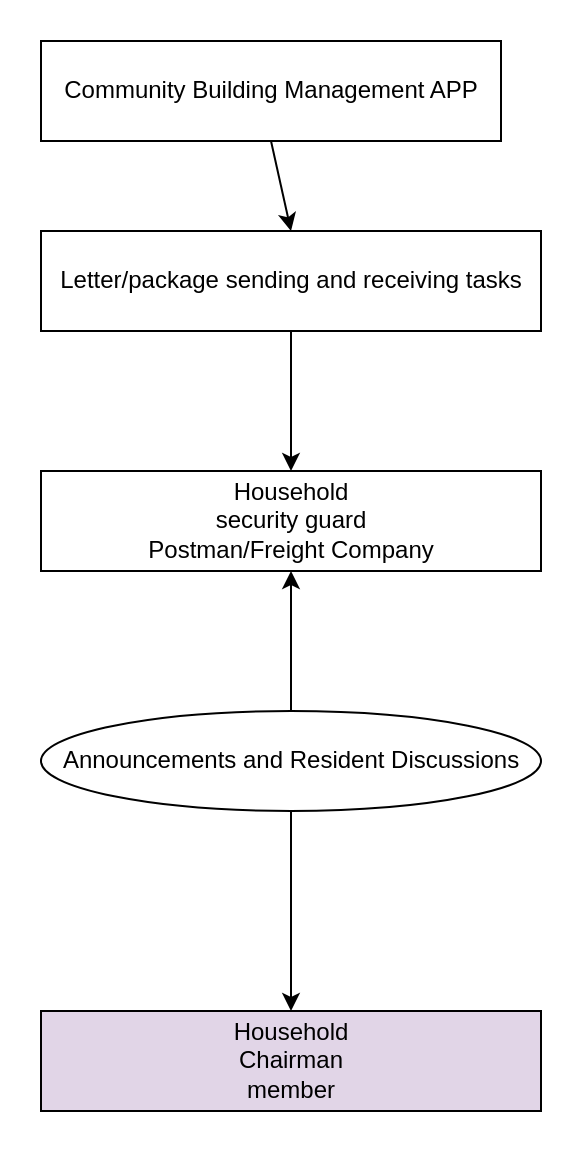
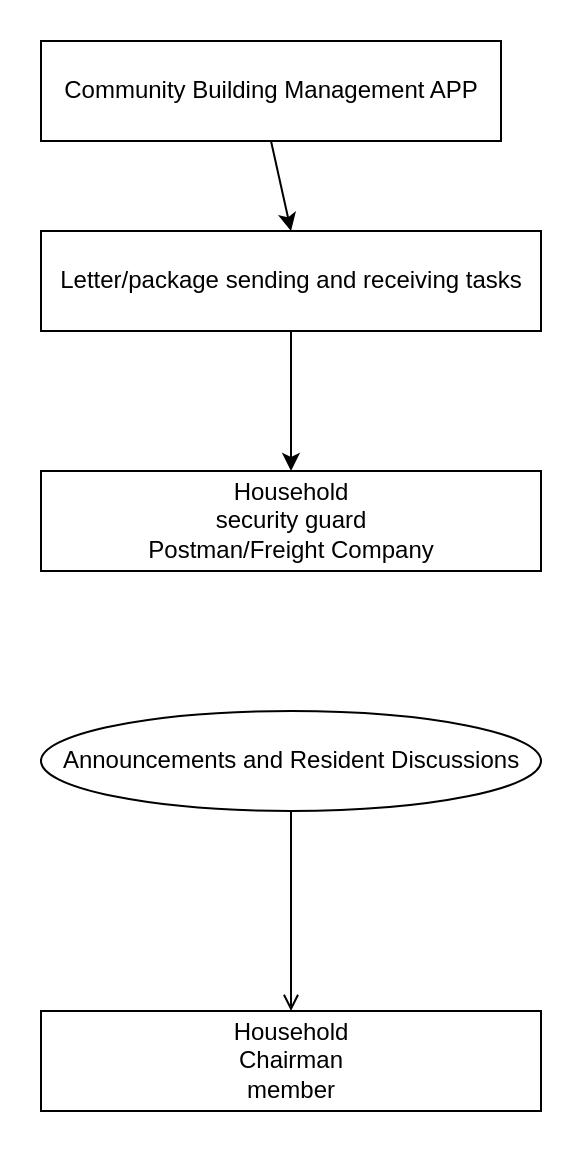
(291, 648) -> none
(291, 996) -> (291, 998)
(291, 1061) -> (291, 1061)
